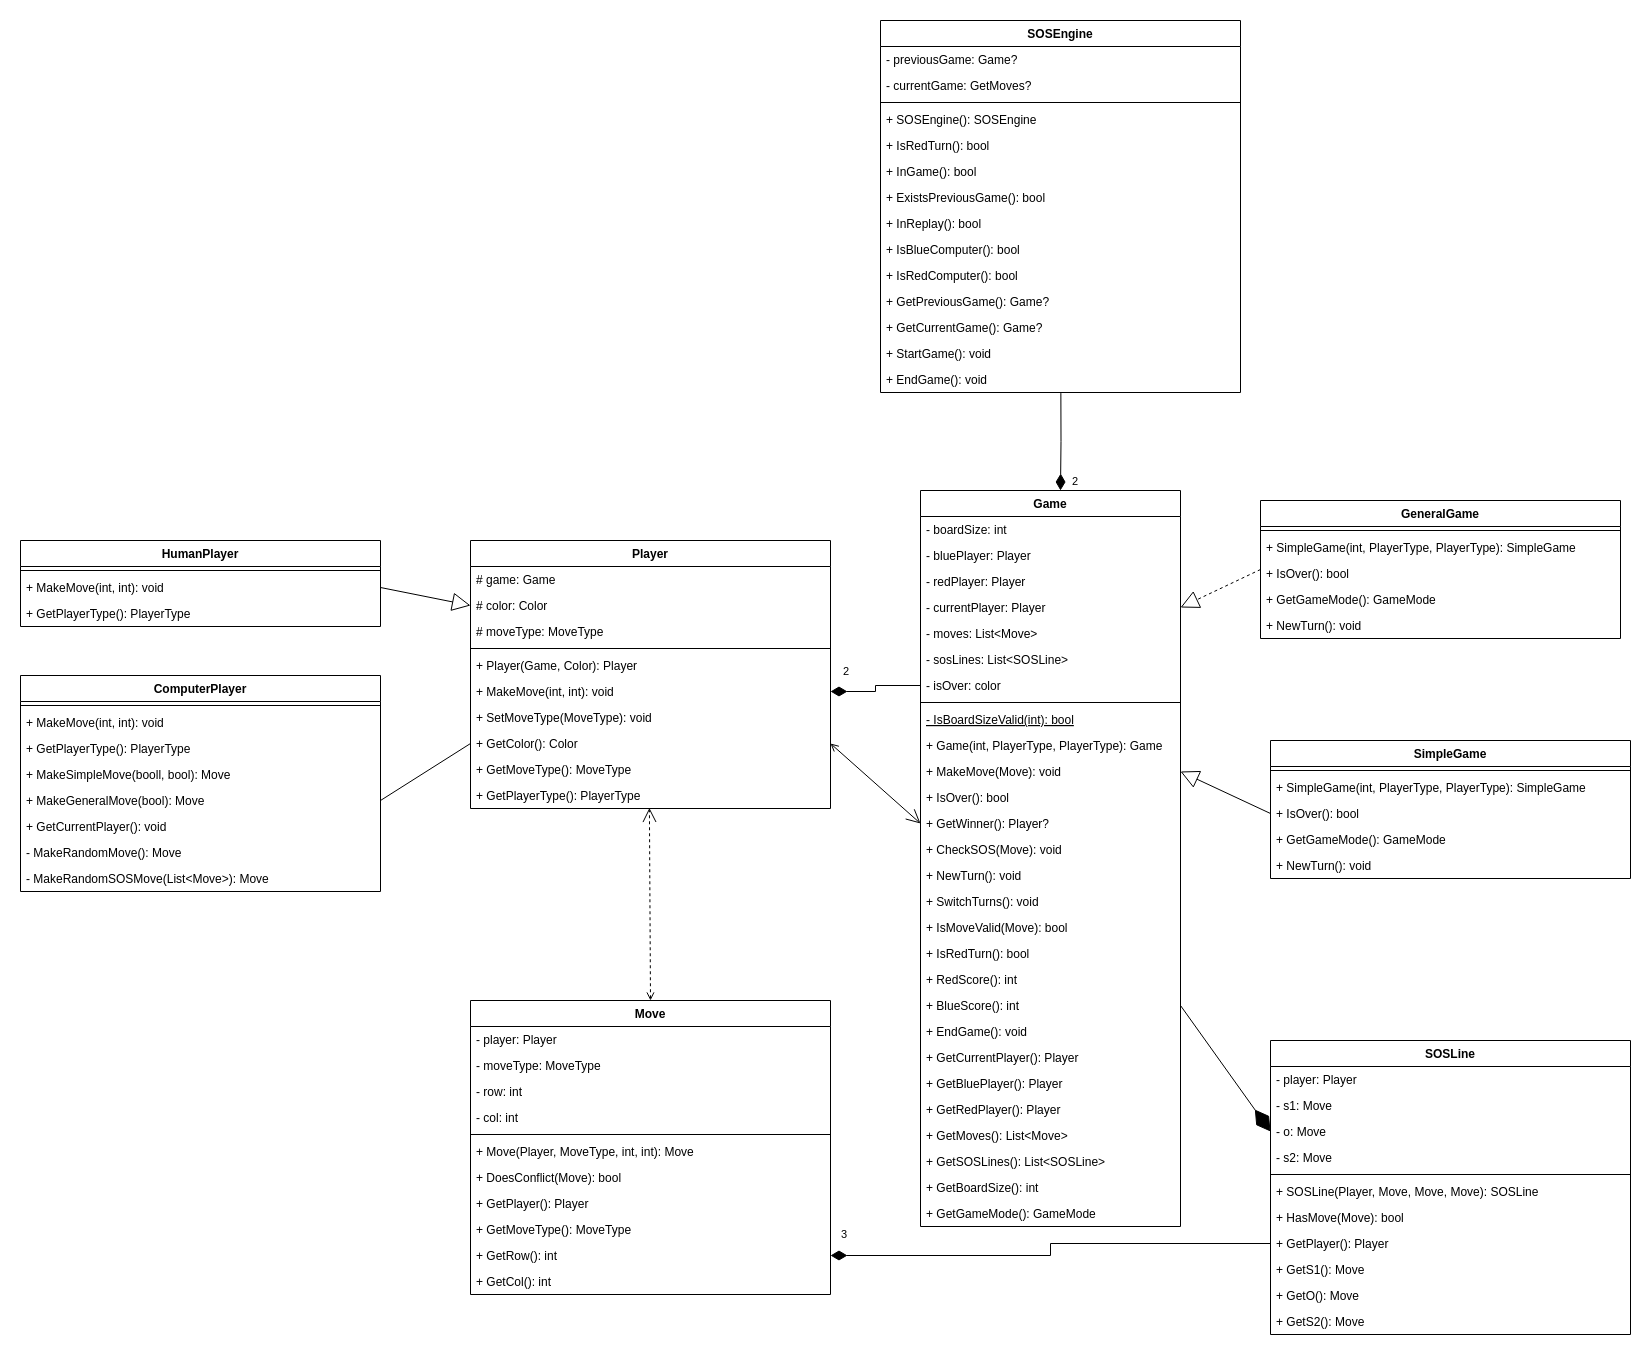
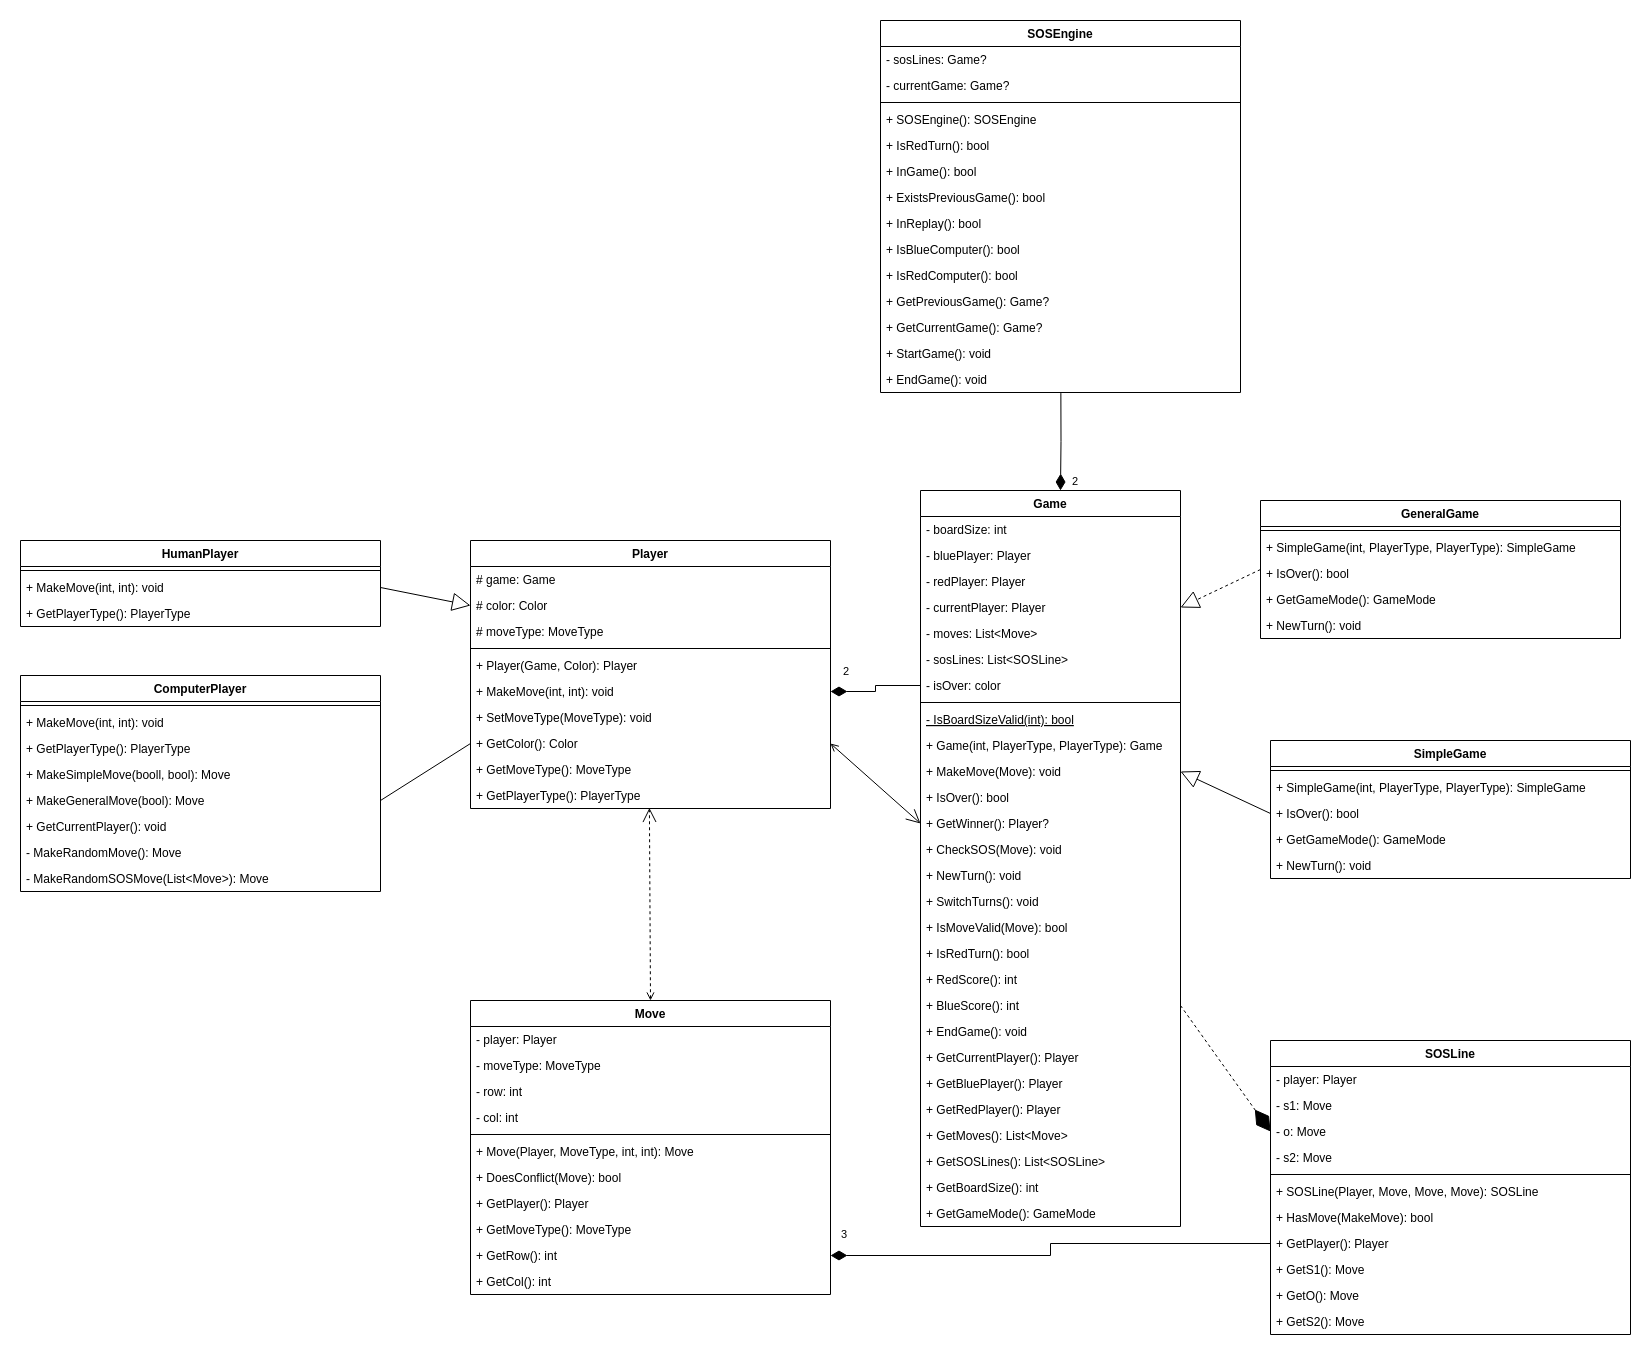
(950, 60) -> (937, 60)
(962, 86) -> (949, 86)
(1218, 1058) -> (1218, 1058)
(1340, 1218) -> (1354, 1218)
